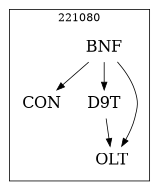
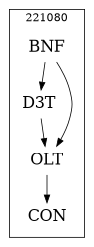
(76, 73) -> (47, 185)
(104, 104) -> (39, 104)
